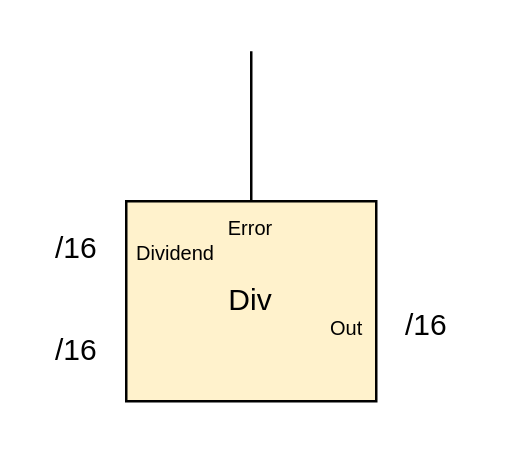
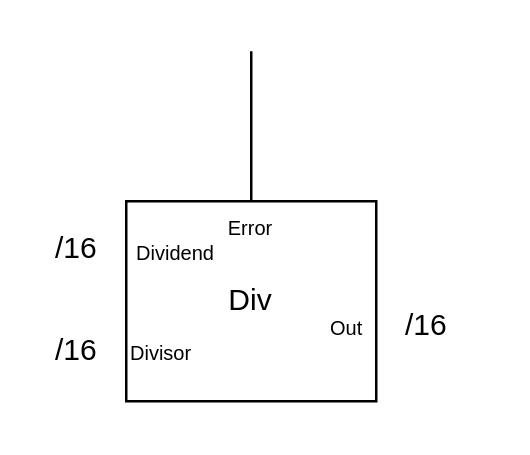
(251, 301) -> (251, 301)
none -> (176, 351)
